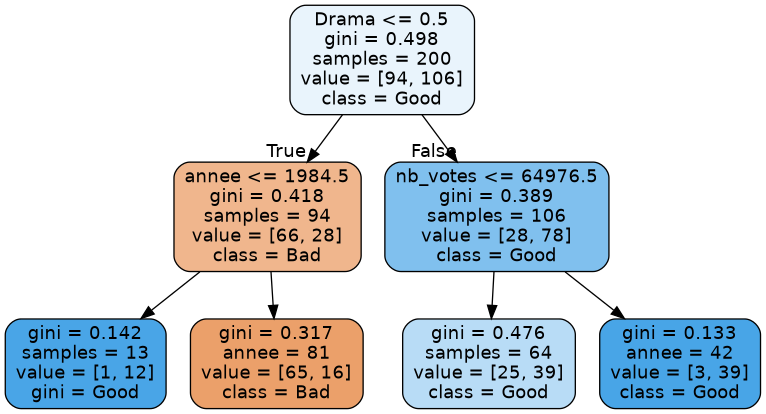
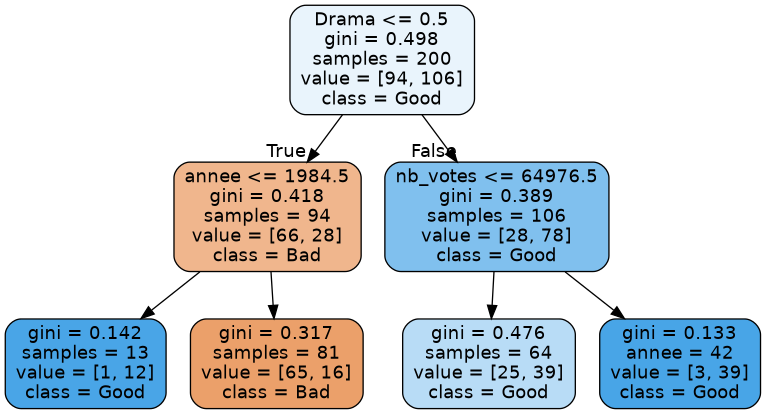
(86, 364) -> (86, 364)
(277, 364) -> (277, 364)
